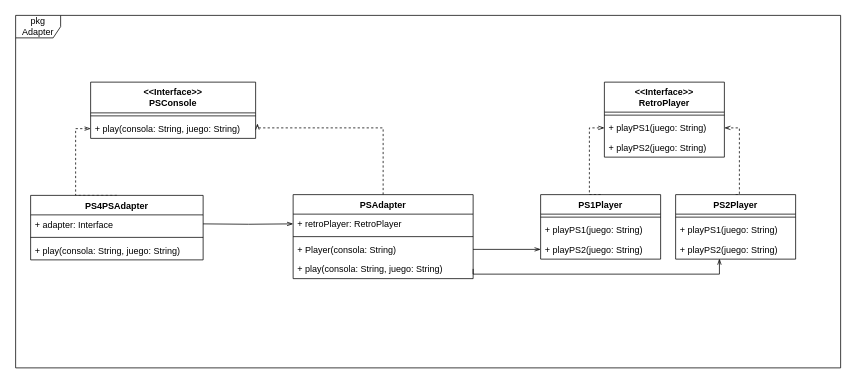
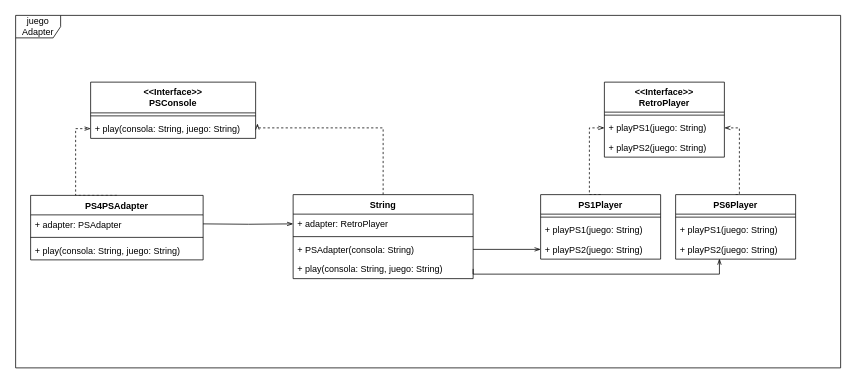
(38, 27) -> (38, 27)
(383, 205) -> (383, 205)
(735, 205) -> (735, 205)
(357, 224) -> (348, 224)
(81, 225) -> (81, 225)
(353, 250) -> (362, 250)
